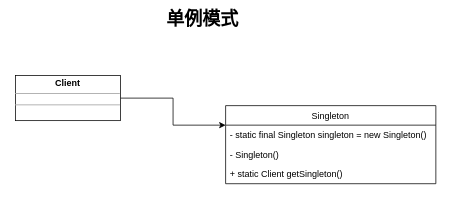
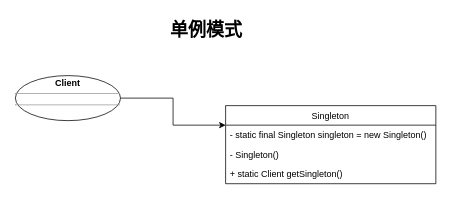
(202, 19) -> (206, 30)
(68, 98) -> (68, 98)
